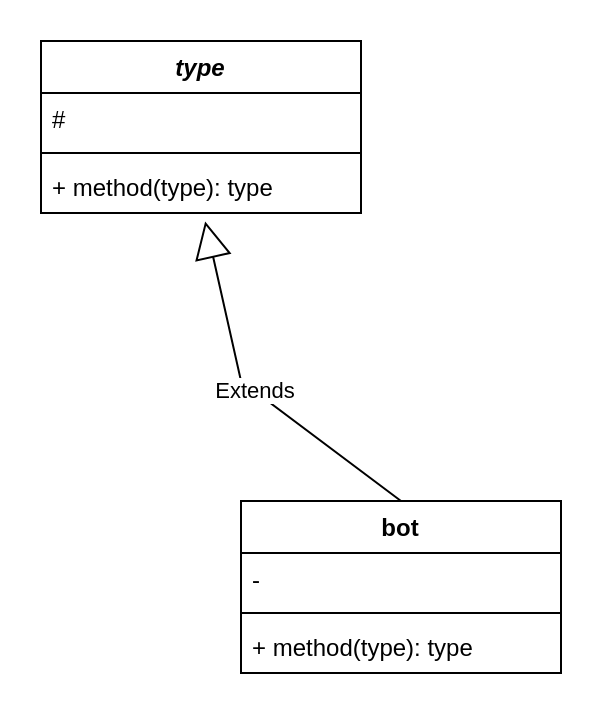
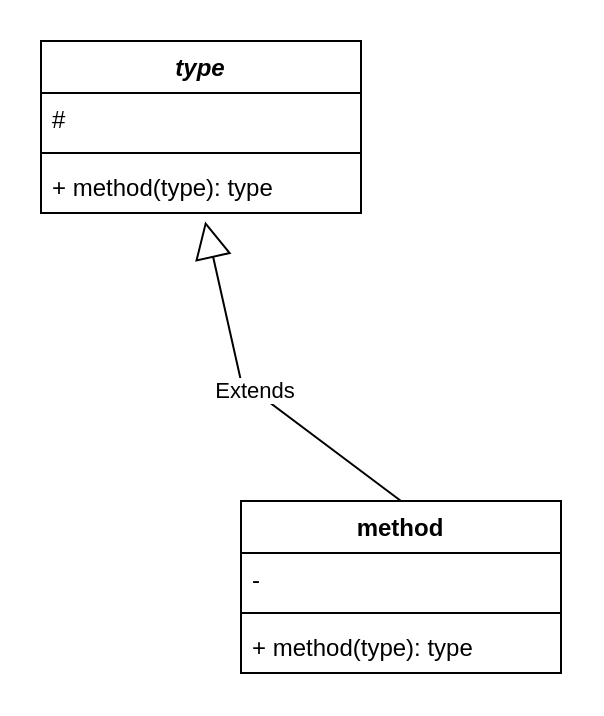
(400, 528) -> (400, 528)
